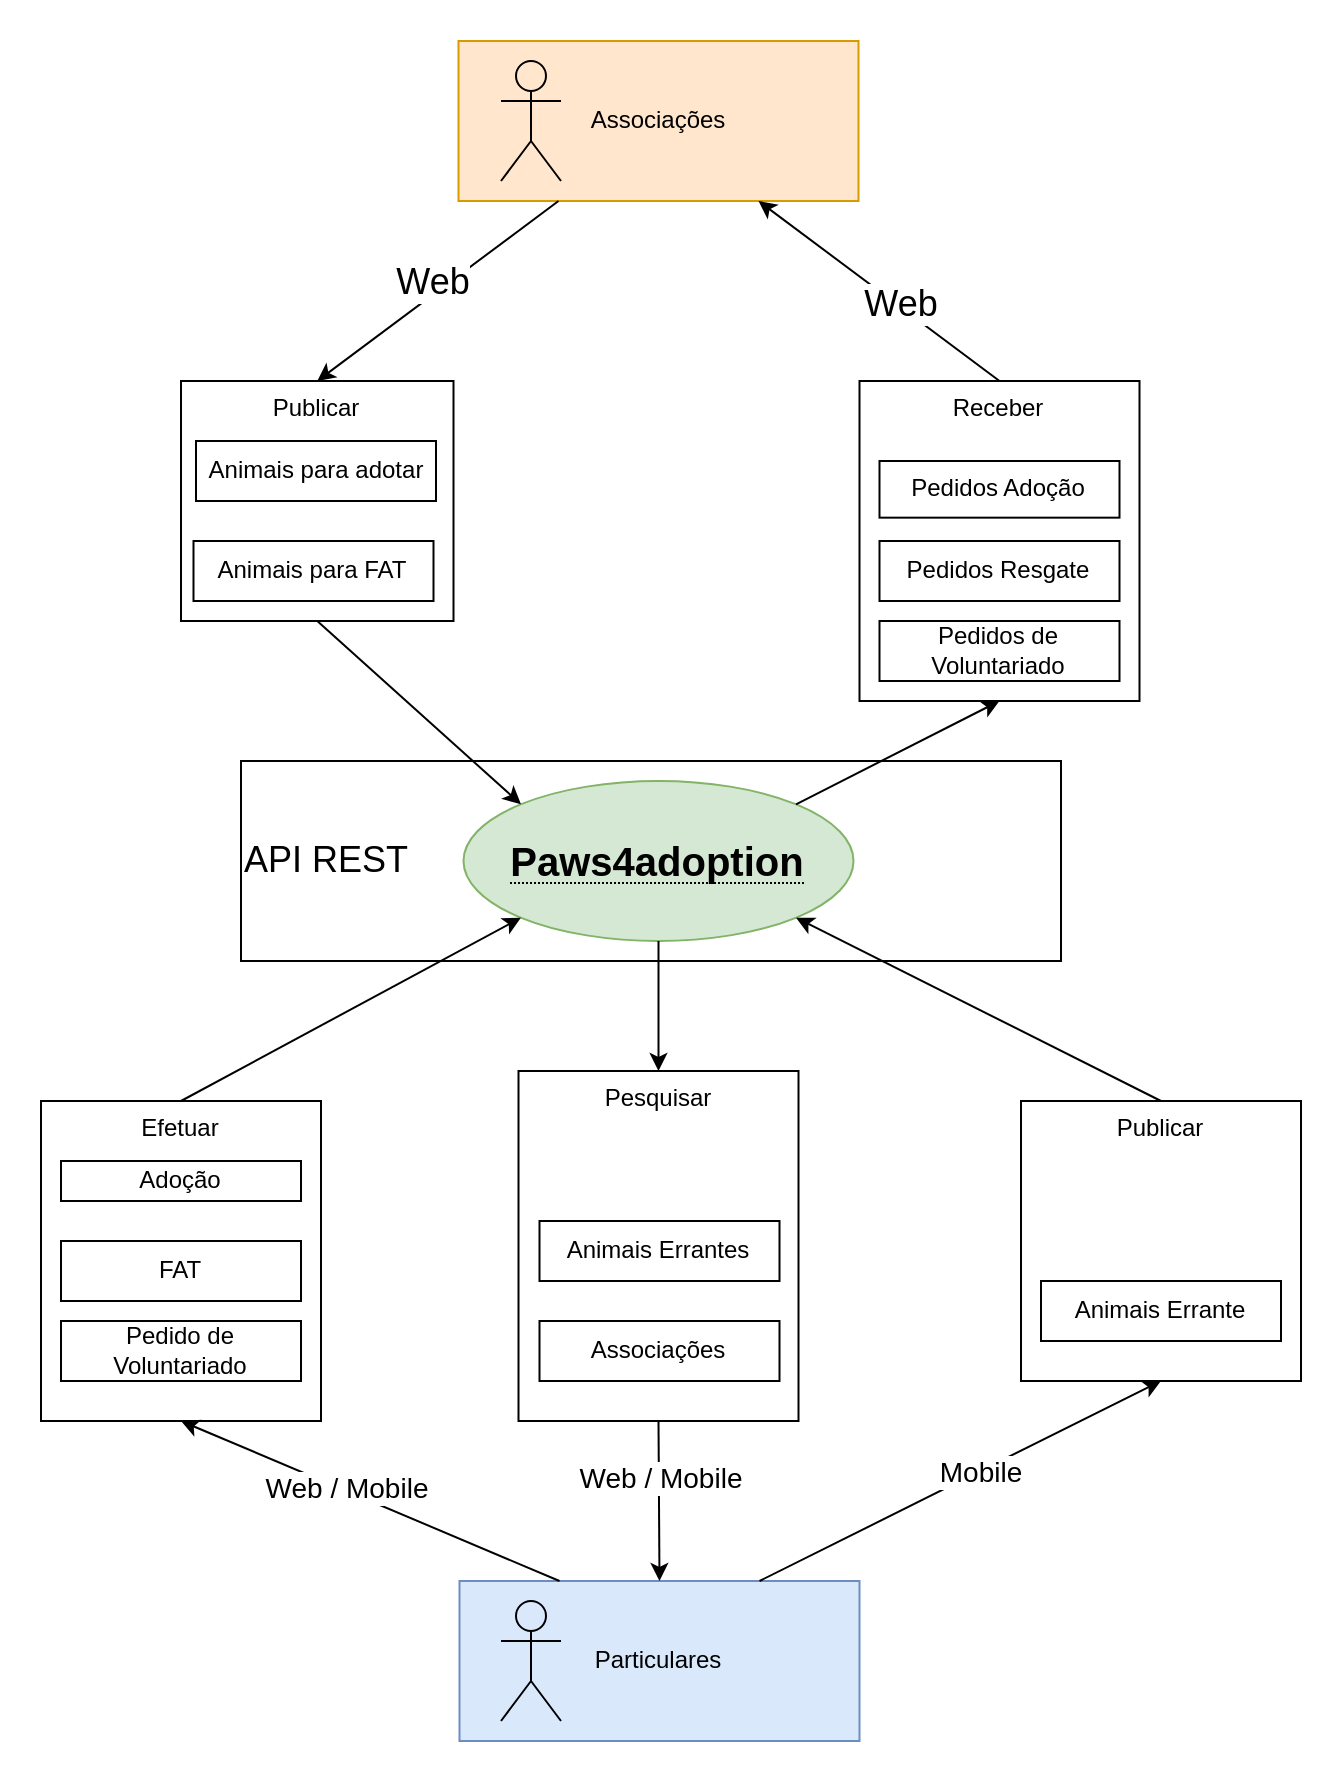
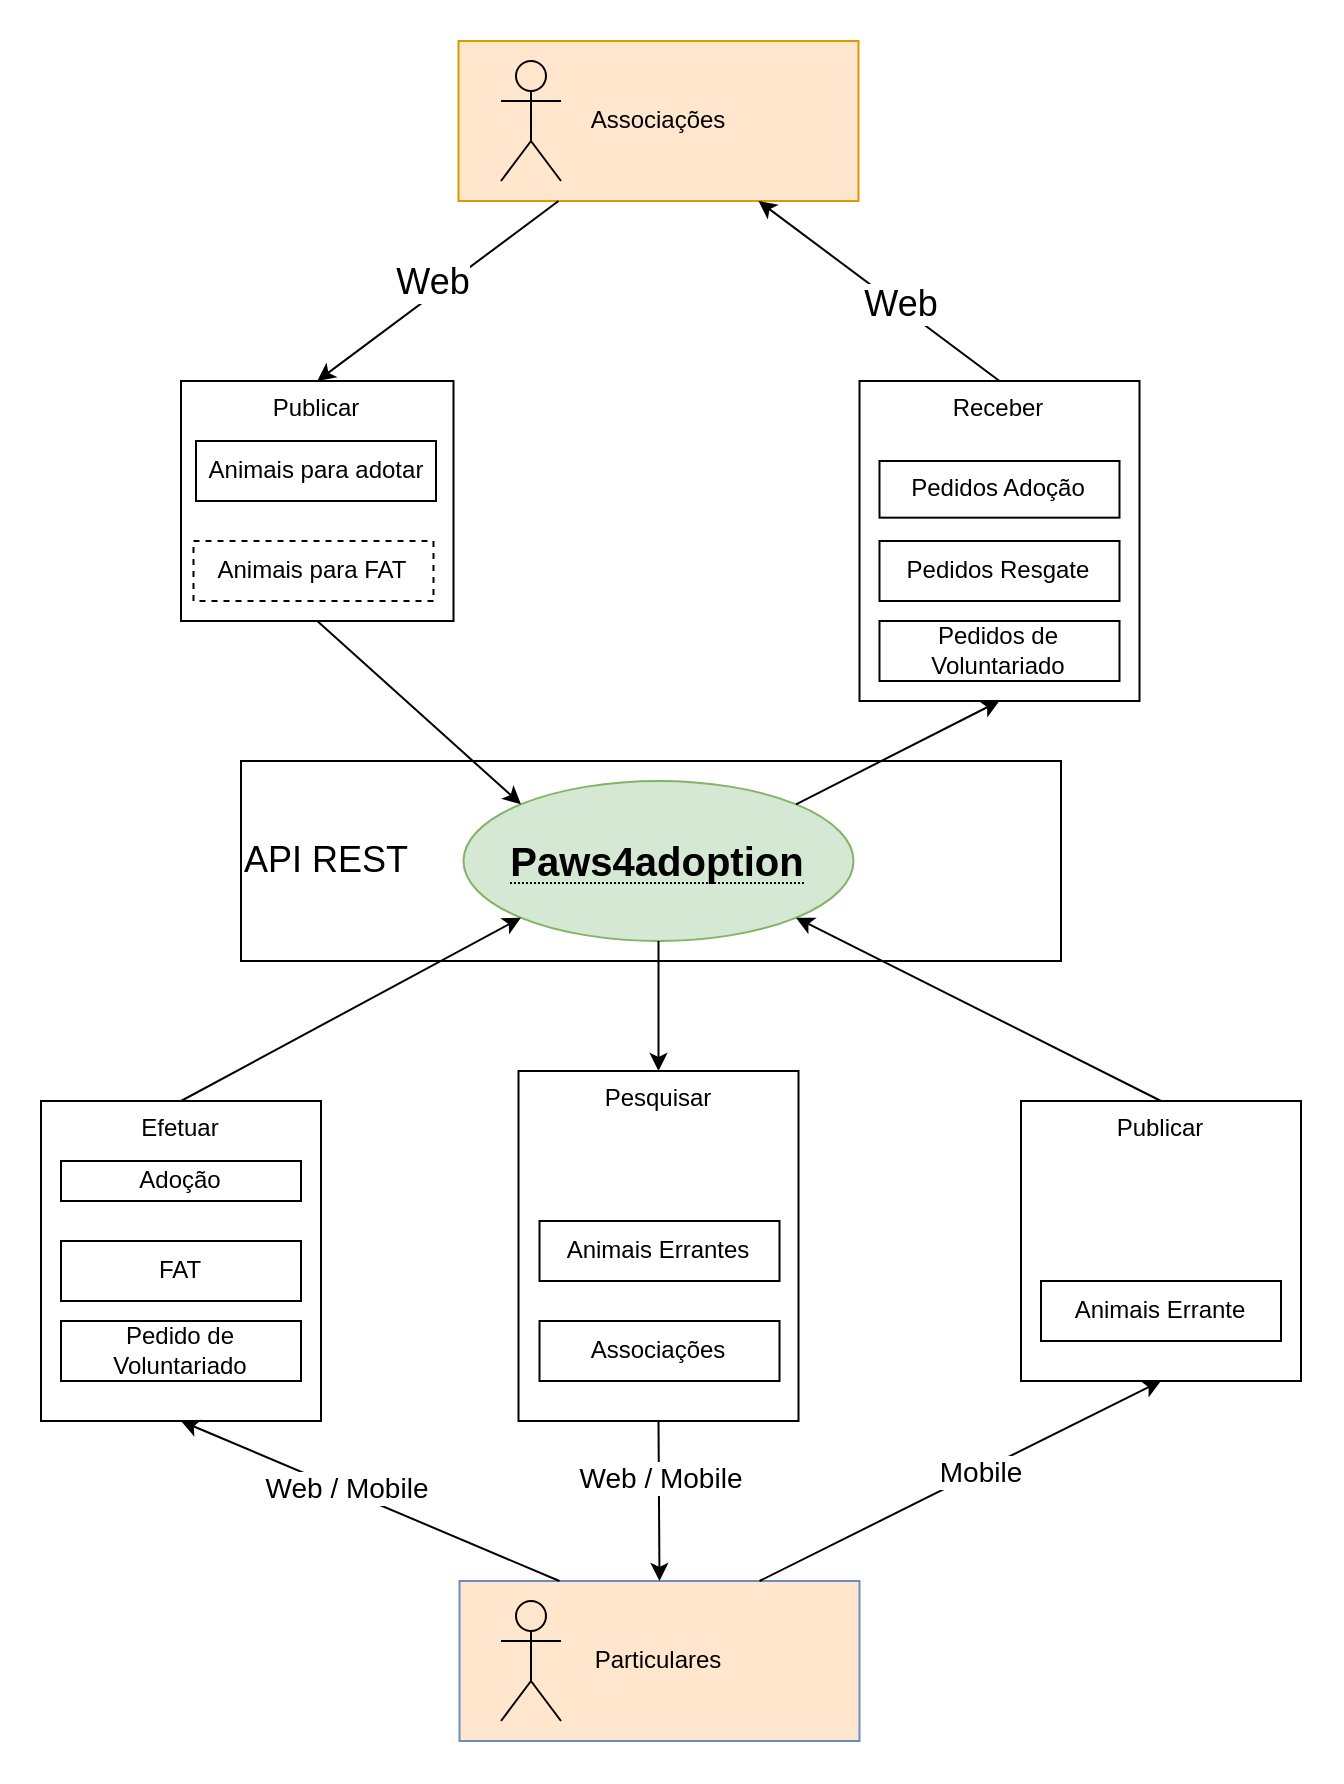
(314, 571) -> (314, 571)
(660, 1661) -> (660, 1661)
